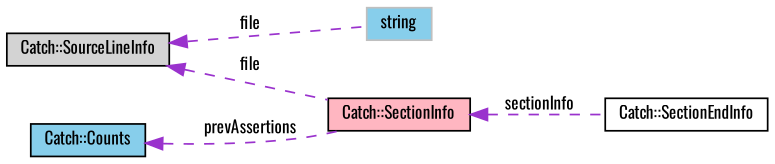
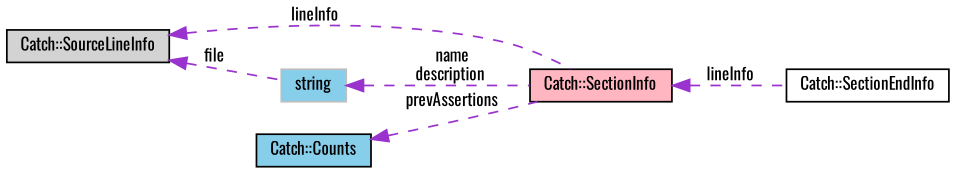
(249, 66) -> (314, 16)
none -> (447, 85)
(538, 105) -> (729, 76)
